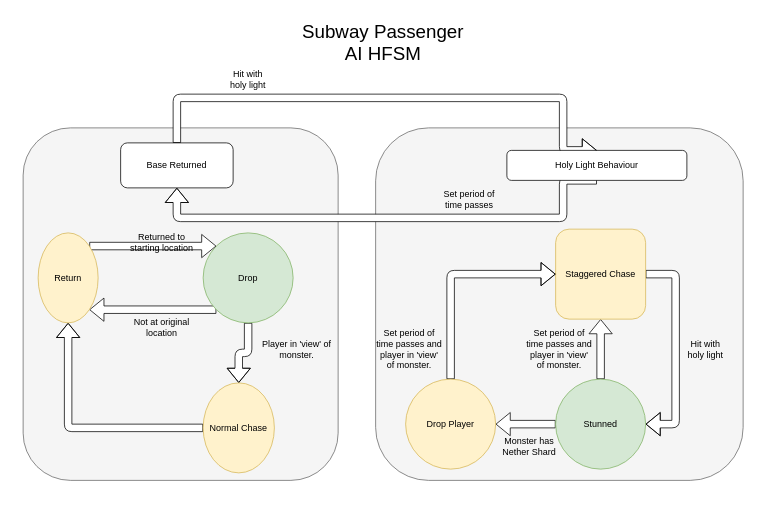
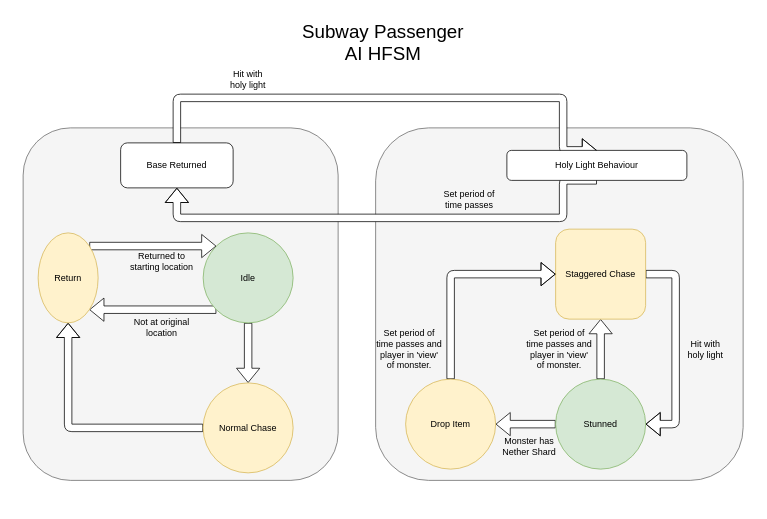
(162, 243) -> (162, 261)
(248, 278) -> (248, 278)
(297, 349) -> none
(450, 424) -> (450, 424)
(239, 428) -> (248, 428)
